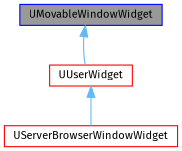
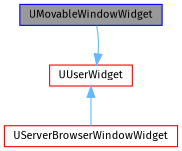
(84, 51) -> (98, 40)
